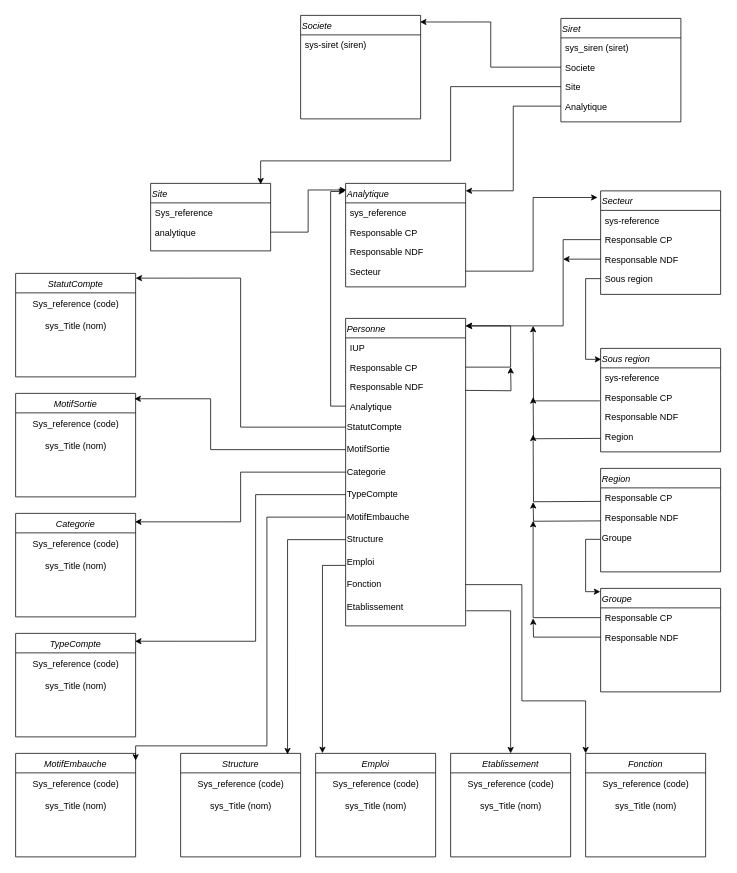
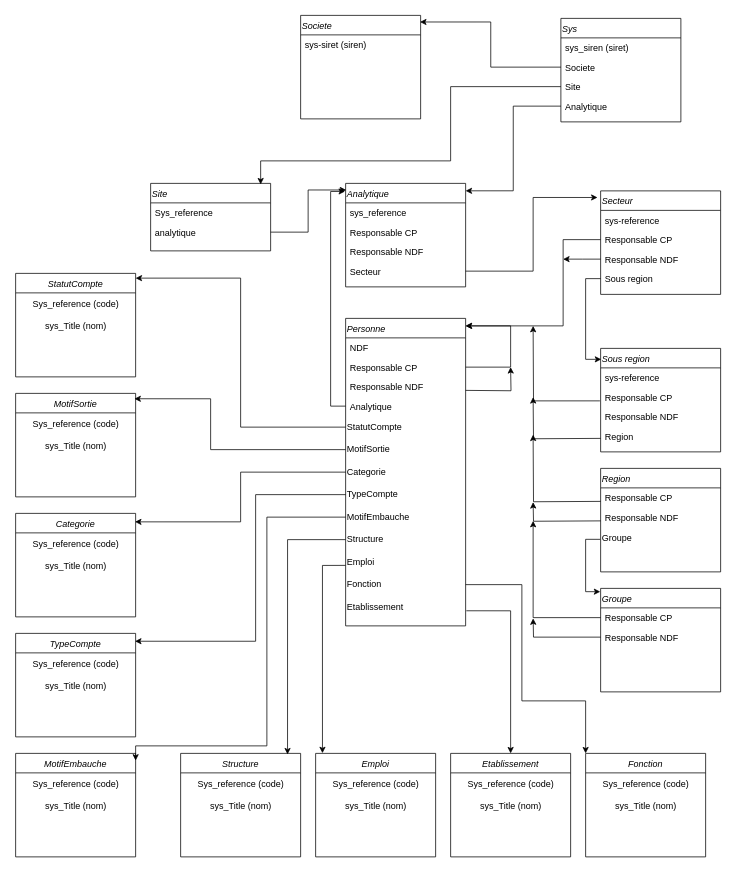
(573, 29) -> (569, 29)
(357, 348) -> (357, 348)
